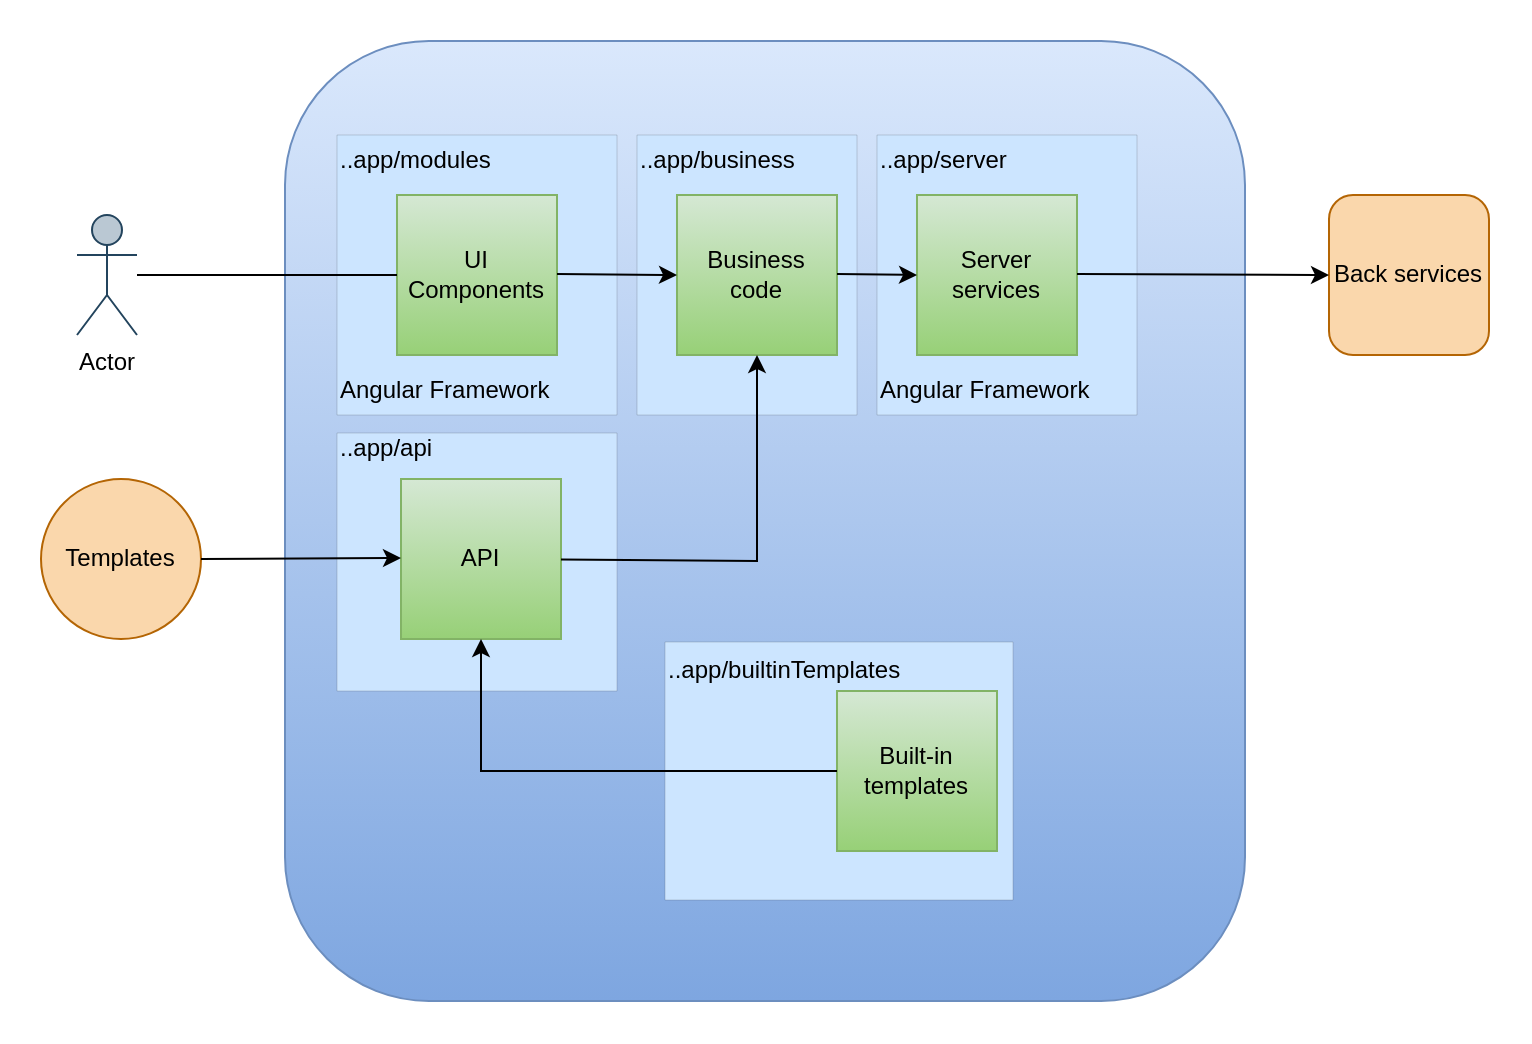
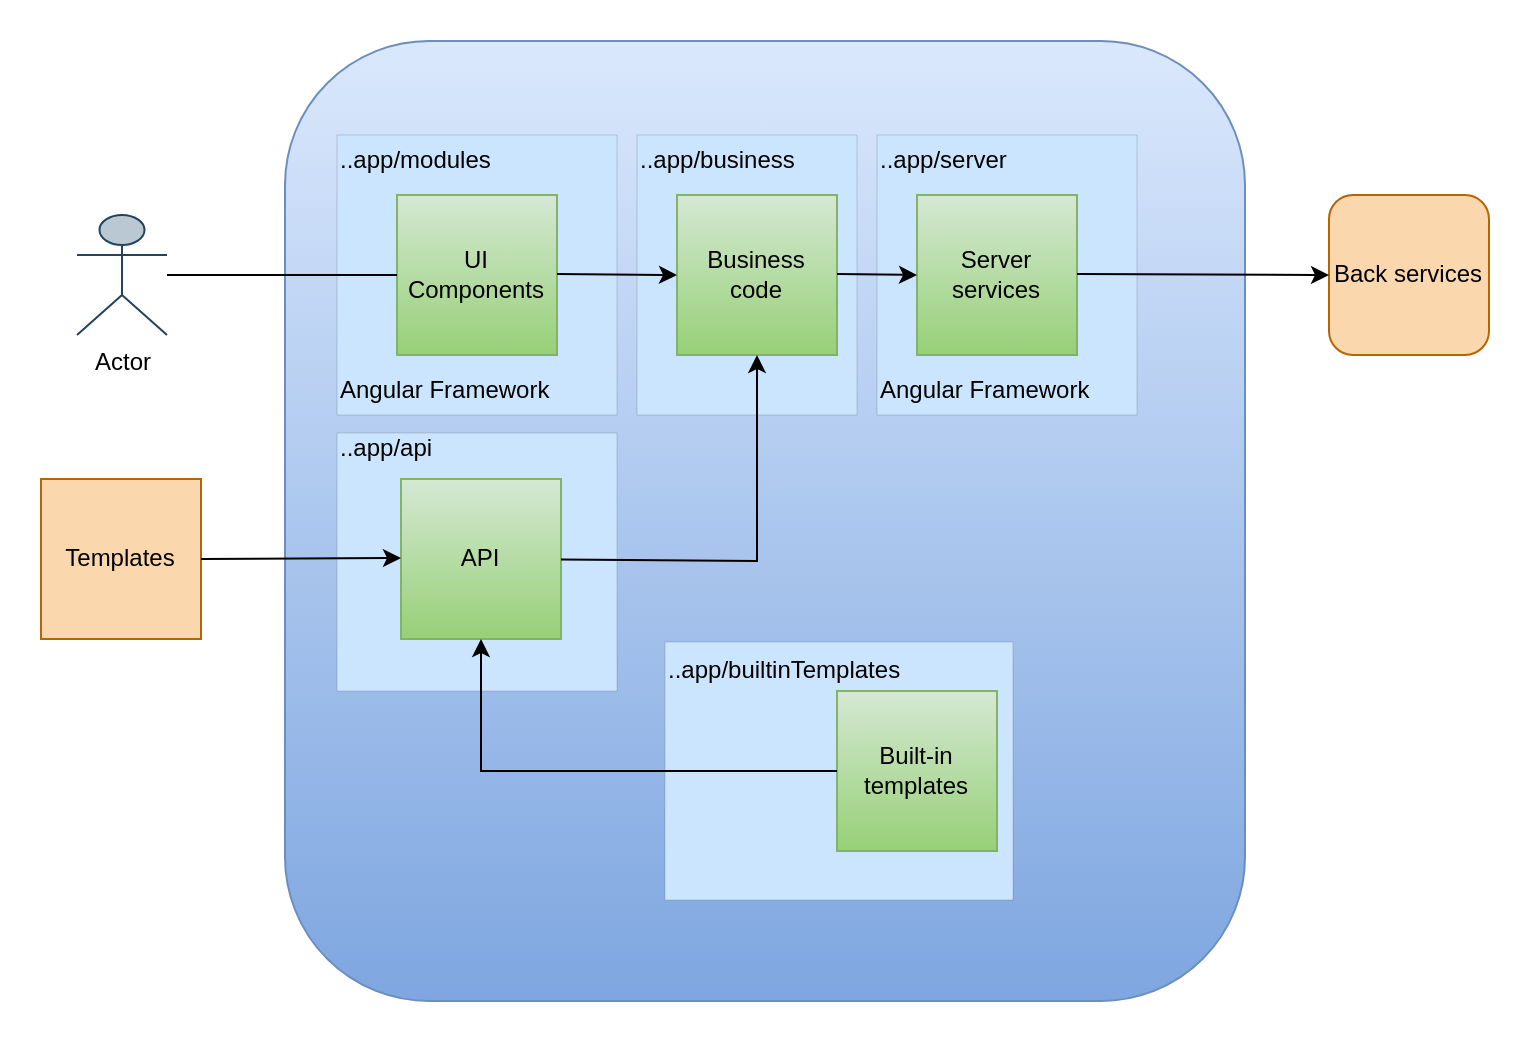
(107, 275) -> (122, 275)
(121, 559) -> (121, 559)
